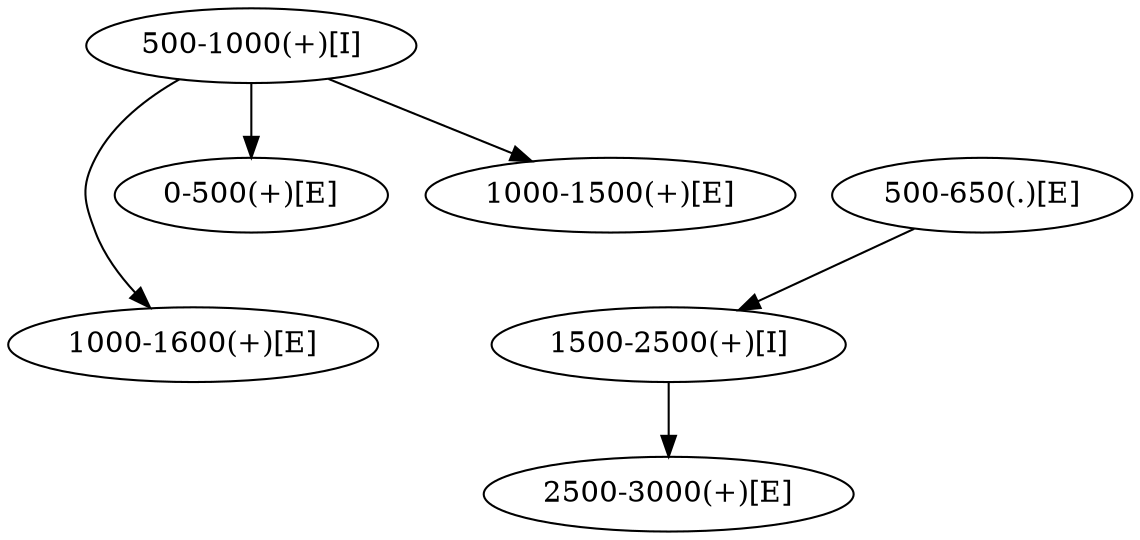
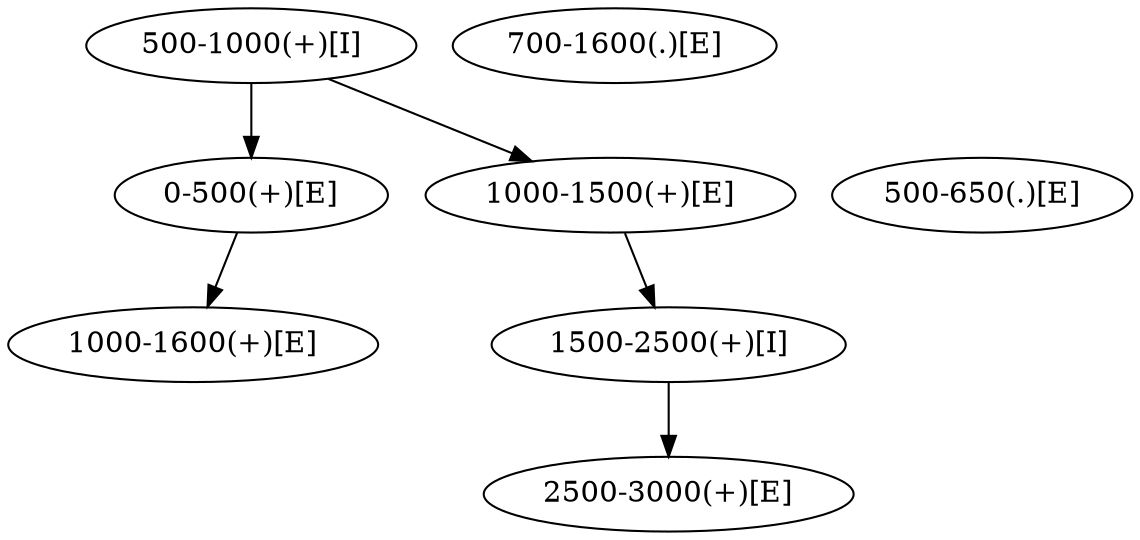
none -> (615, 46)
(89, 174) -> (226, 260)
(836, 265) -> (636, 260)
